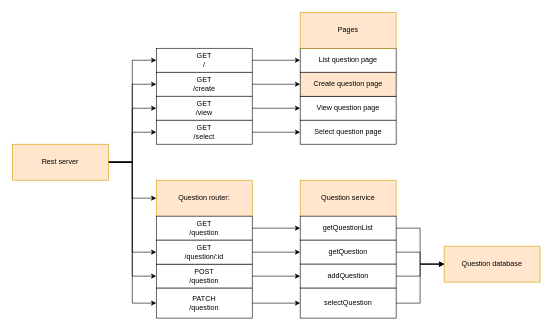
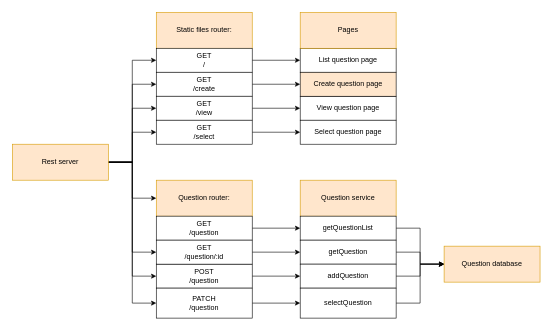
none -> (204, 30)
